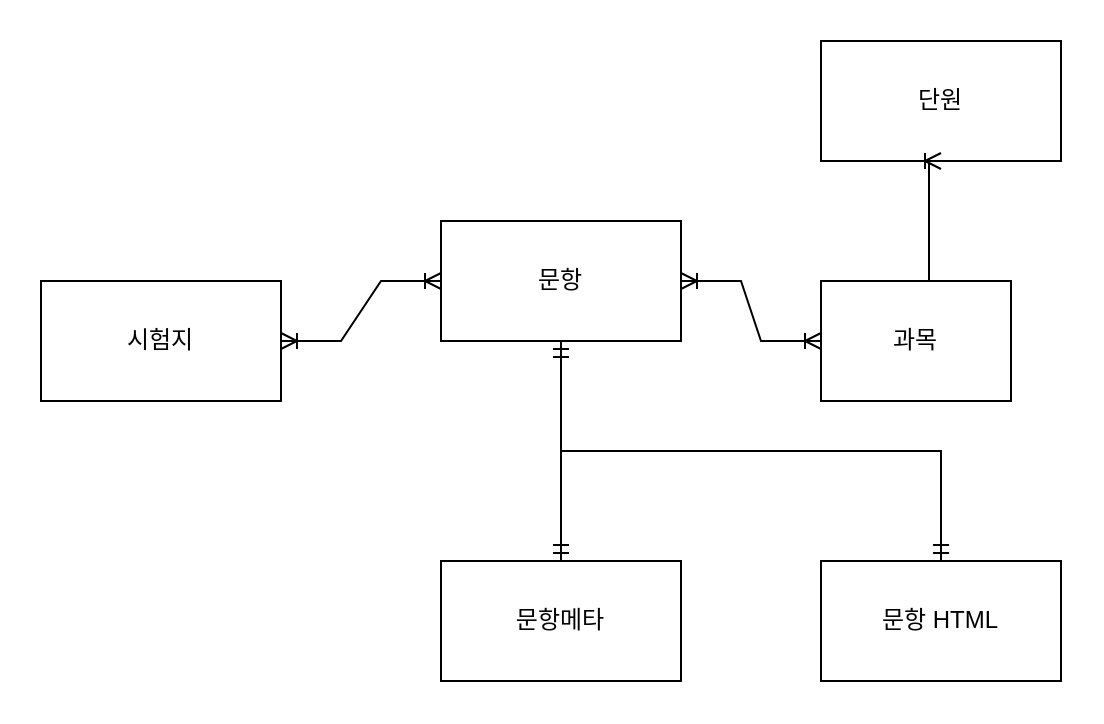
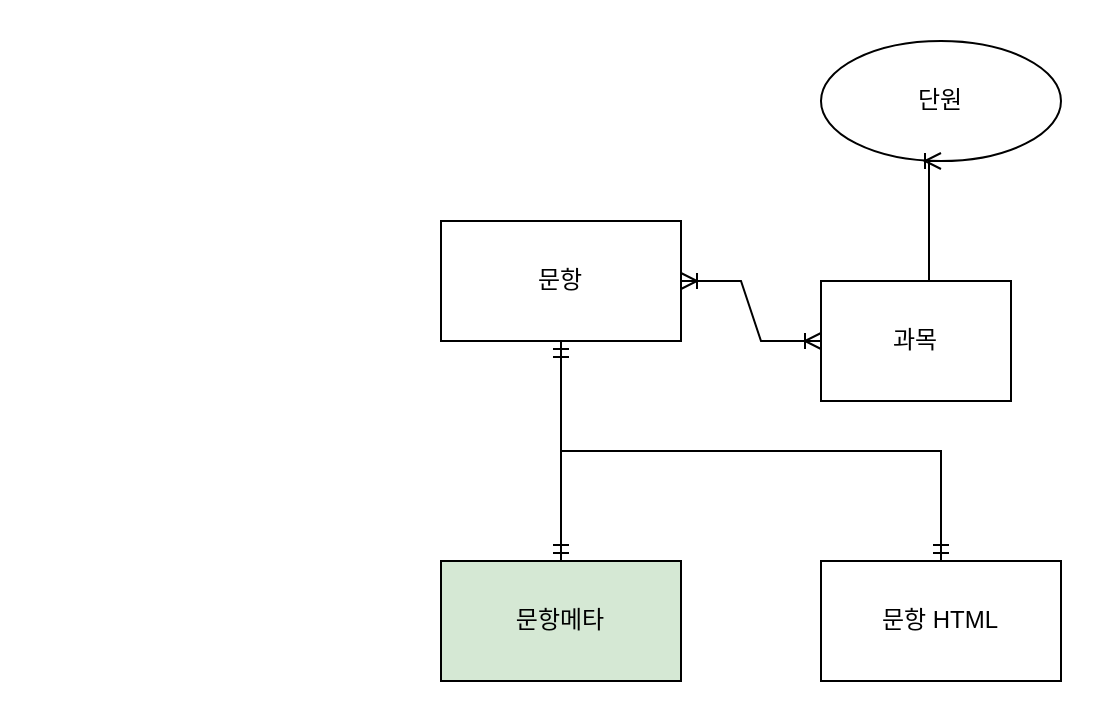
(941, 101) -> (941, 101)
(361, 311) -> none
(161, 341) -> none
(561, 621) -> (561, 621)
